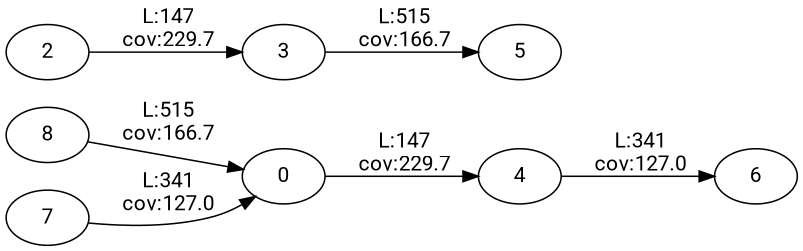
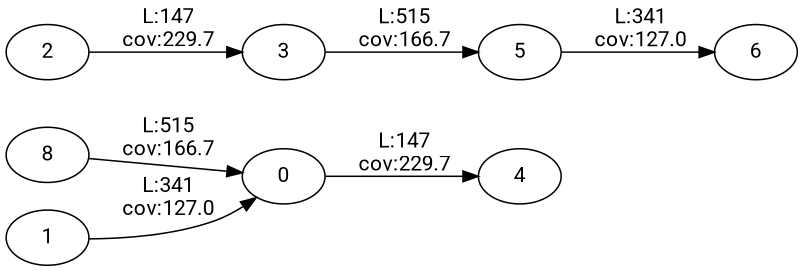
(630, 176) -> (630, 52)
(48, 218) -> (48, 238)
